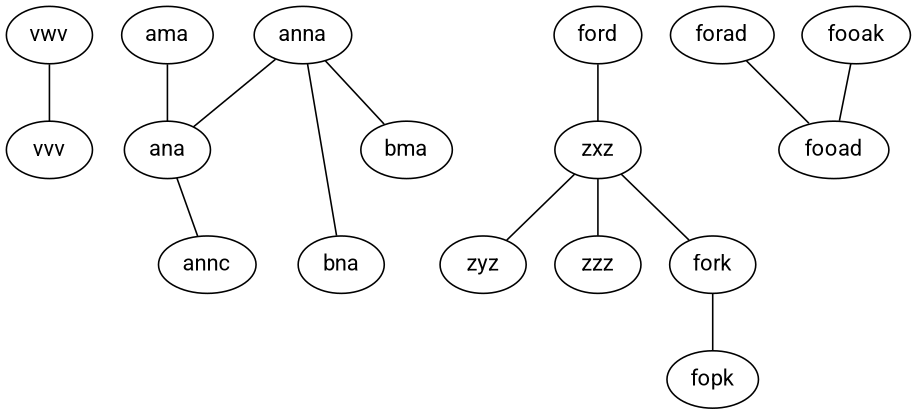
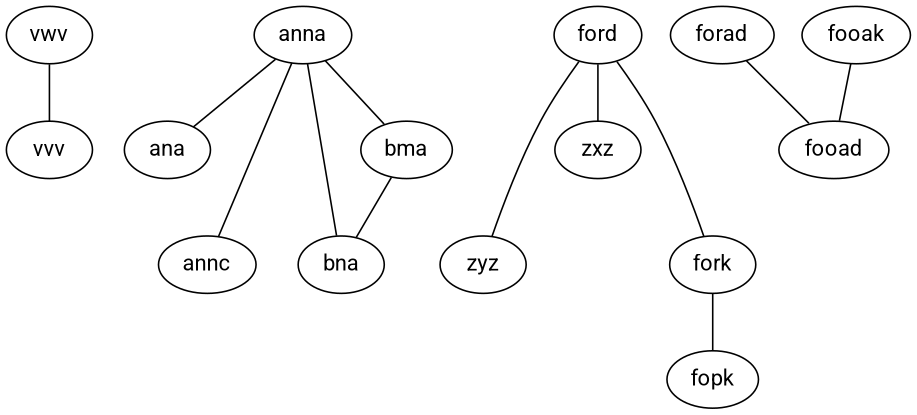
(167, 35) -> none
(187, 207) -> (255, 150)
none -> (374, 207)
(541, 207) -> (528, 145)
(655, 207) -> (667, 145)
(598, 265) -> none
